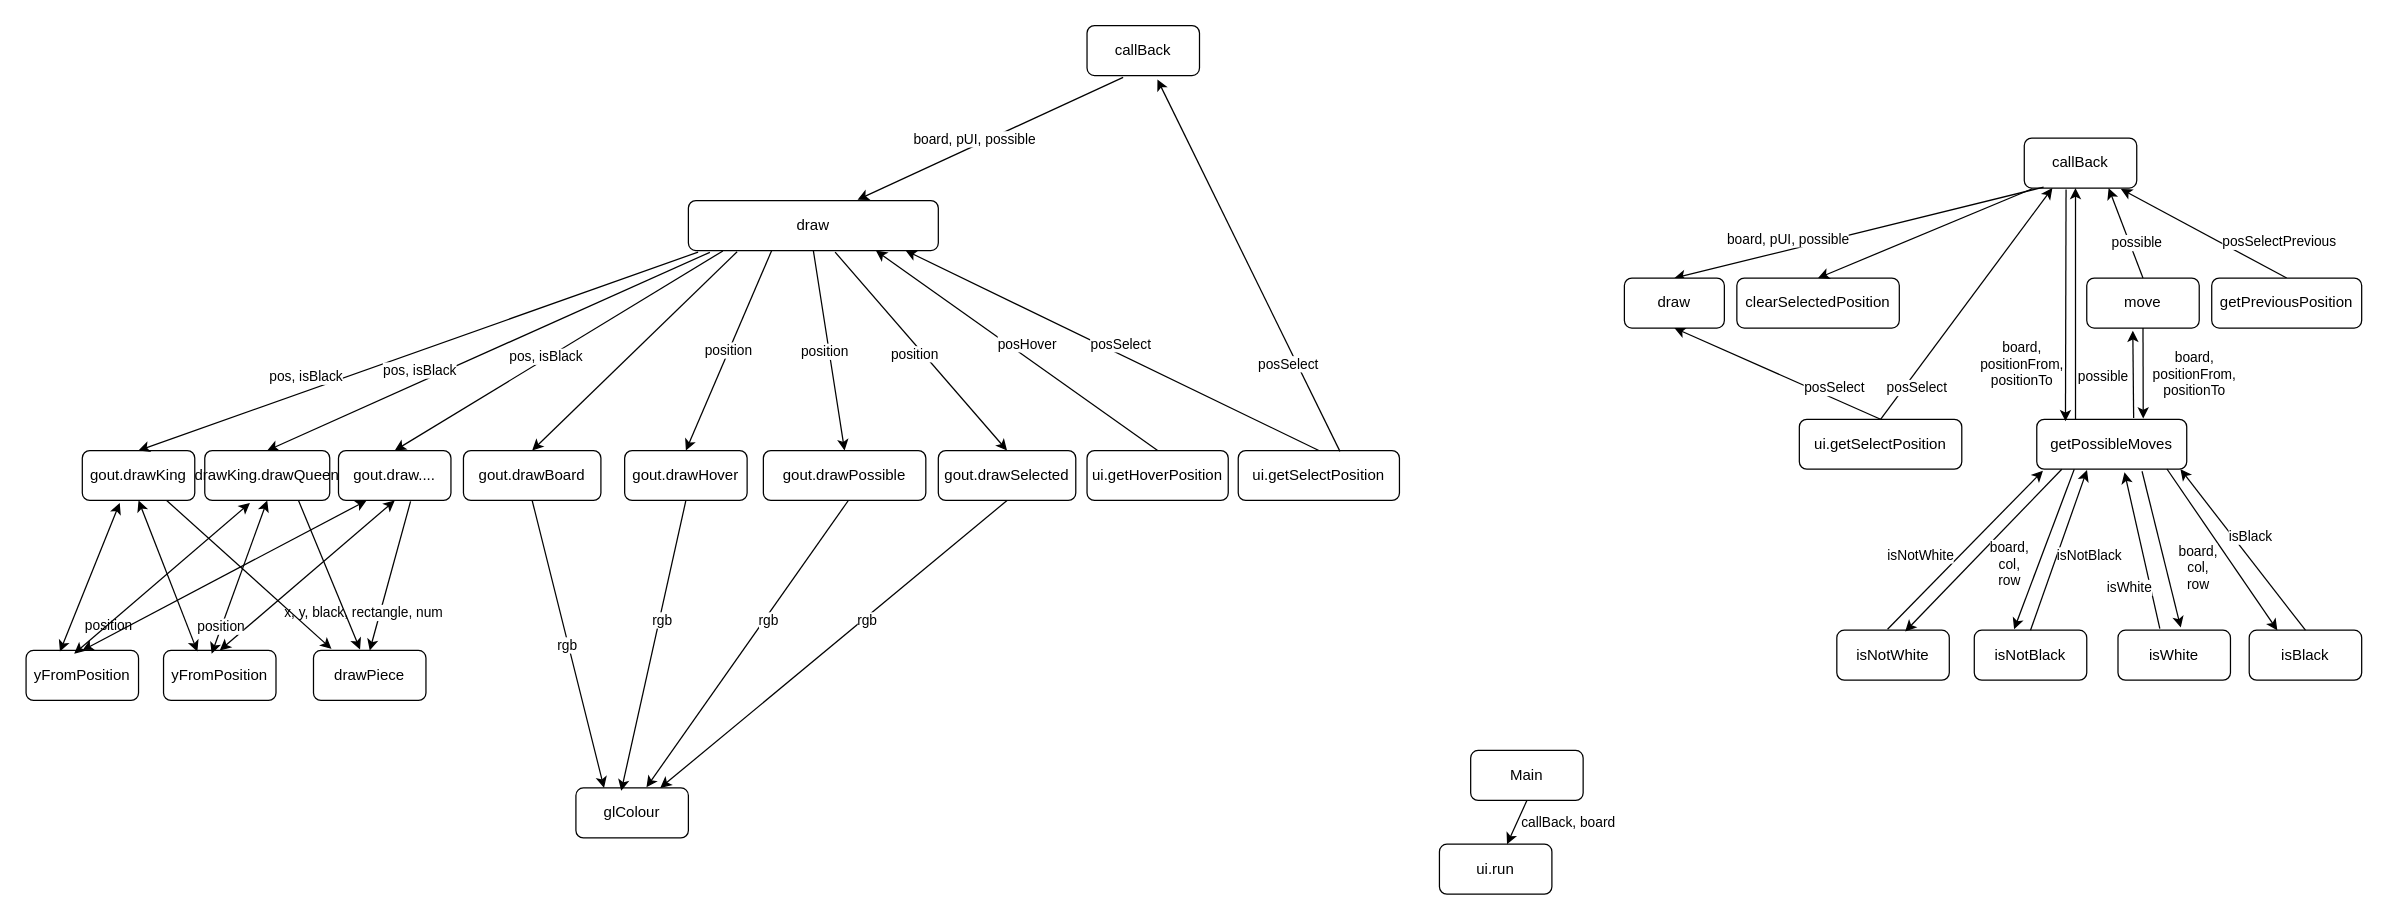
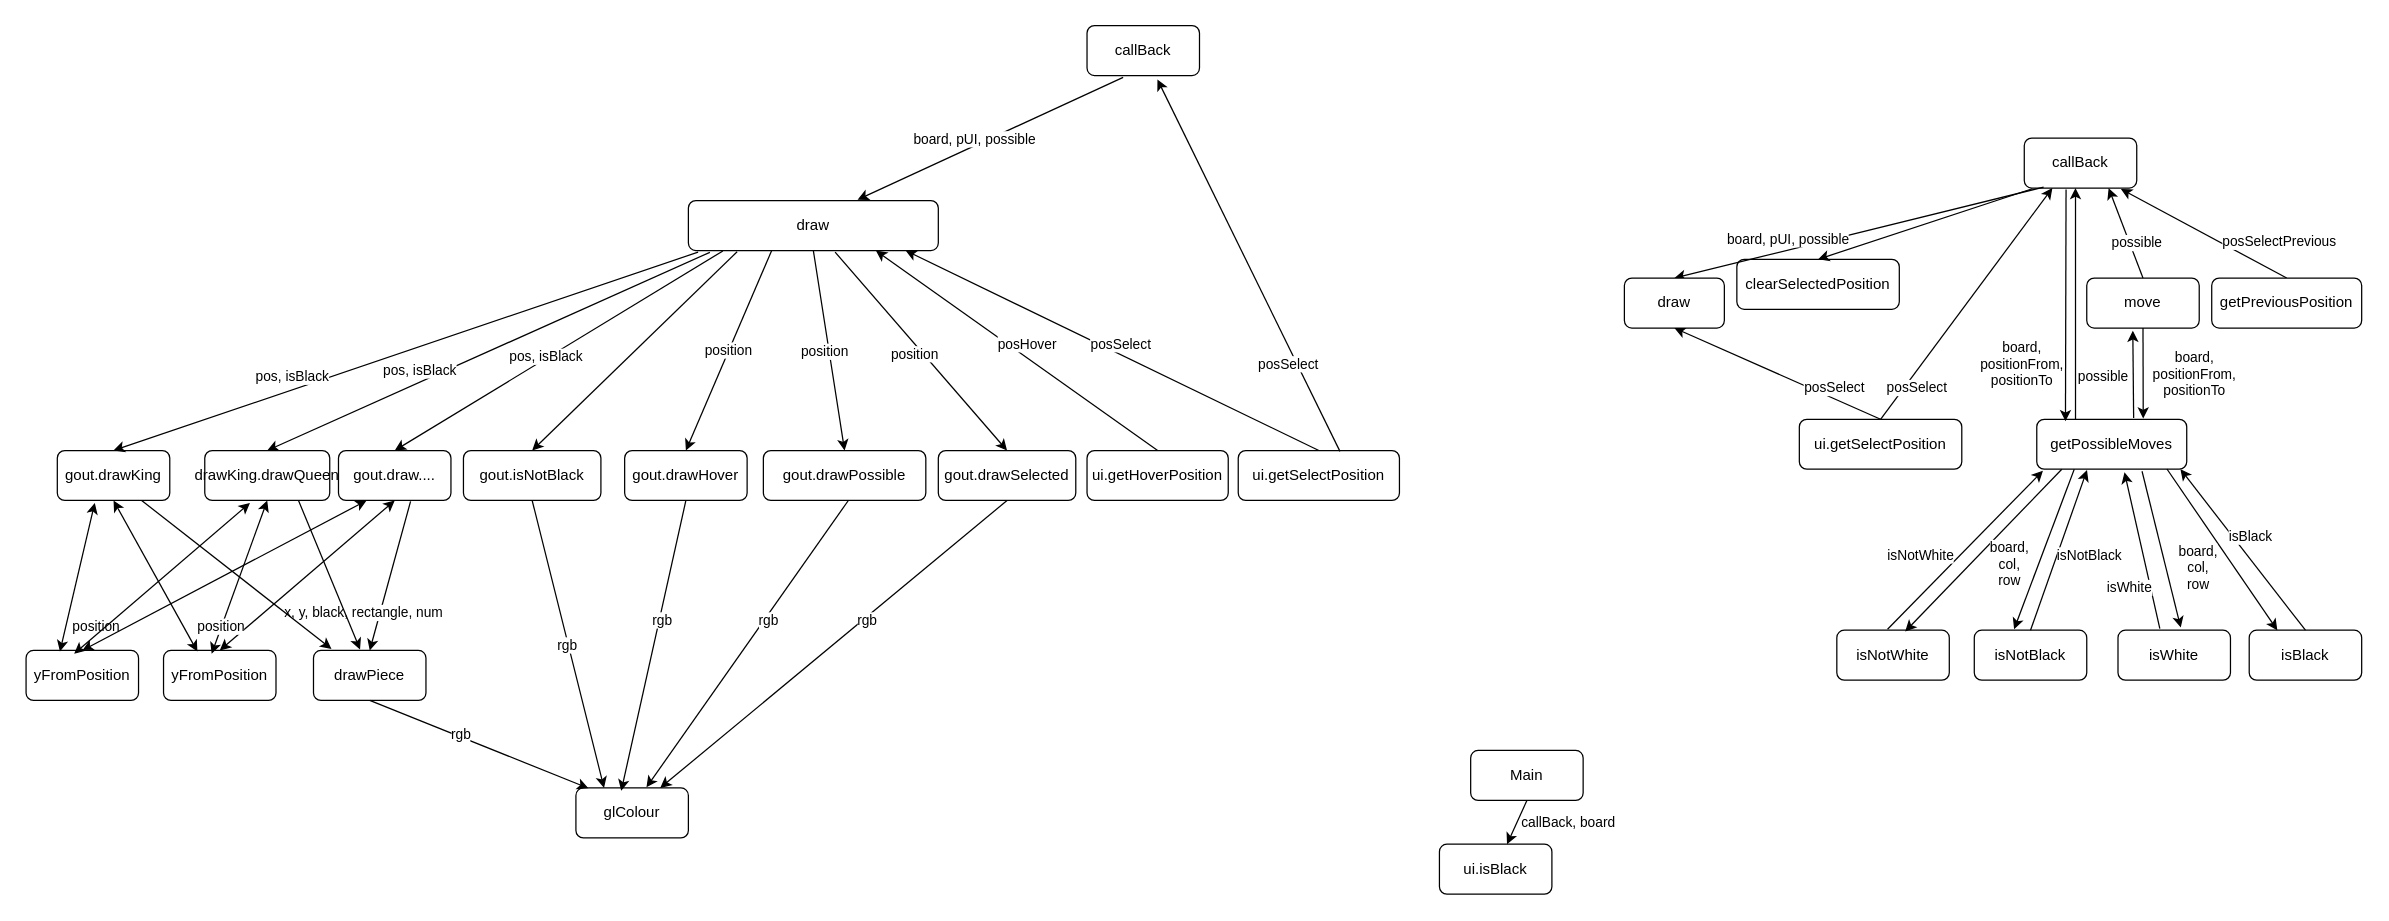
(1818, 303) -> (1818, 284)
(138, 476) -> (113, 476)
(532, 476) -> (532, 476)
none -> (475, 743)
(1496, 869) -> (1496, 869)
